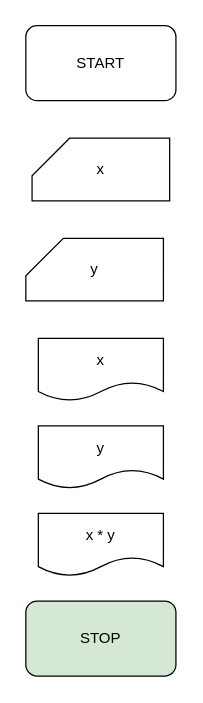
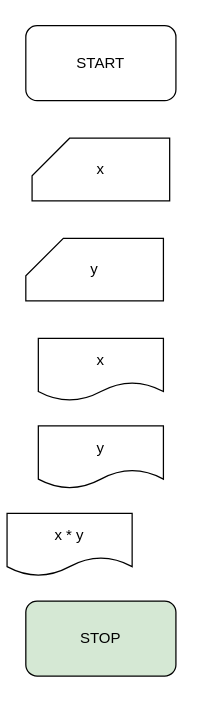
(101, 544) -> (69, 544)
